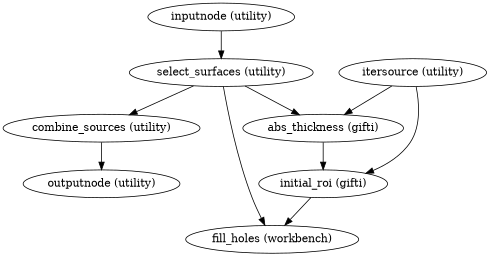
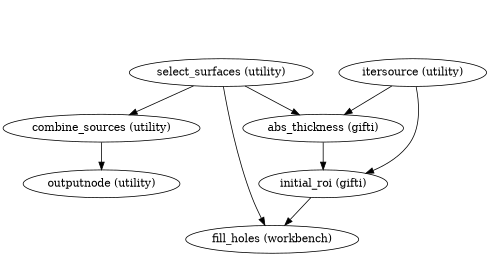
(221, 17) -> none
